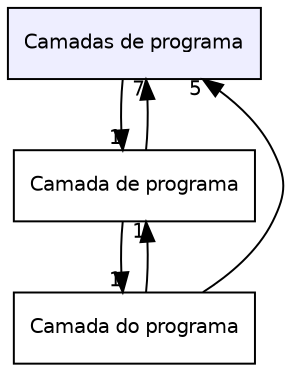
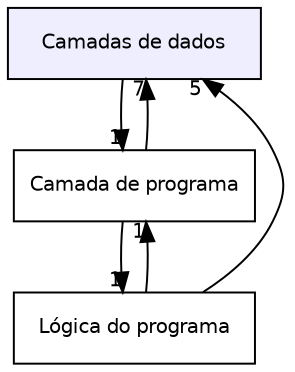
(134, 43) -> (134, 43)
(134, 328) -> (134, 328)
